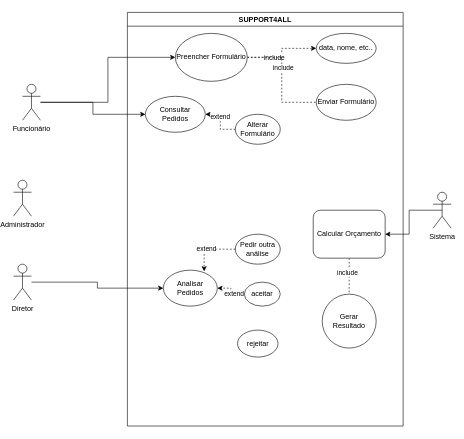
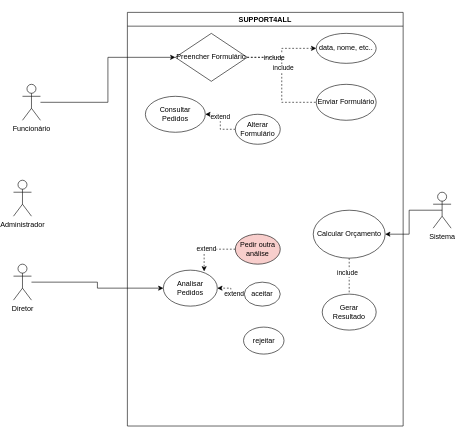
(212, 57) -> (212, 57)
(93, 114) -> none
(350, 234) -> (350, 234)
(258, 249) -> (258, 249)
(350, 321) -> (350, 312)
(258, 344) -> (264, 341)
